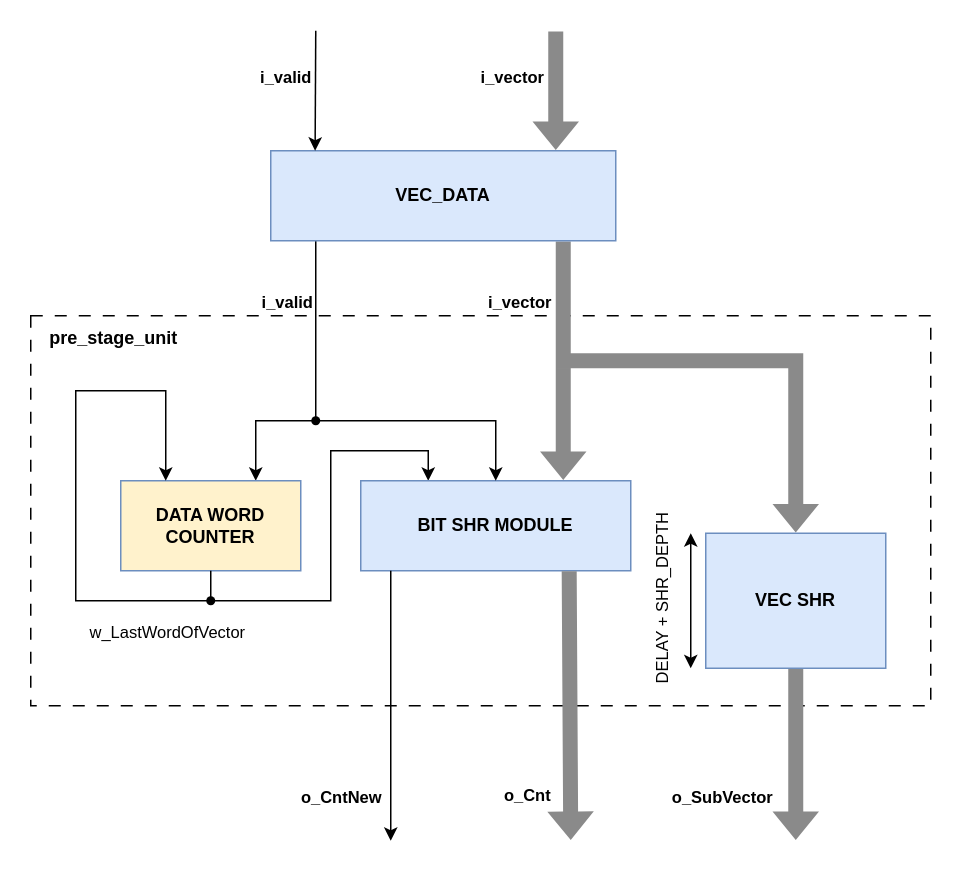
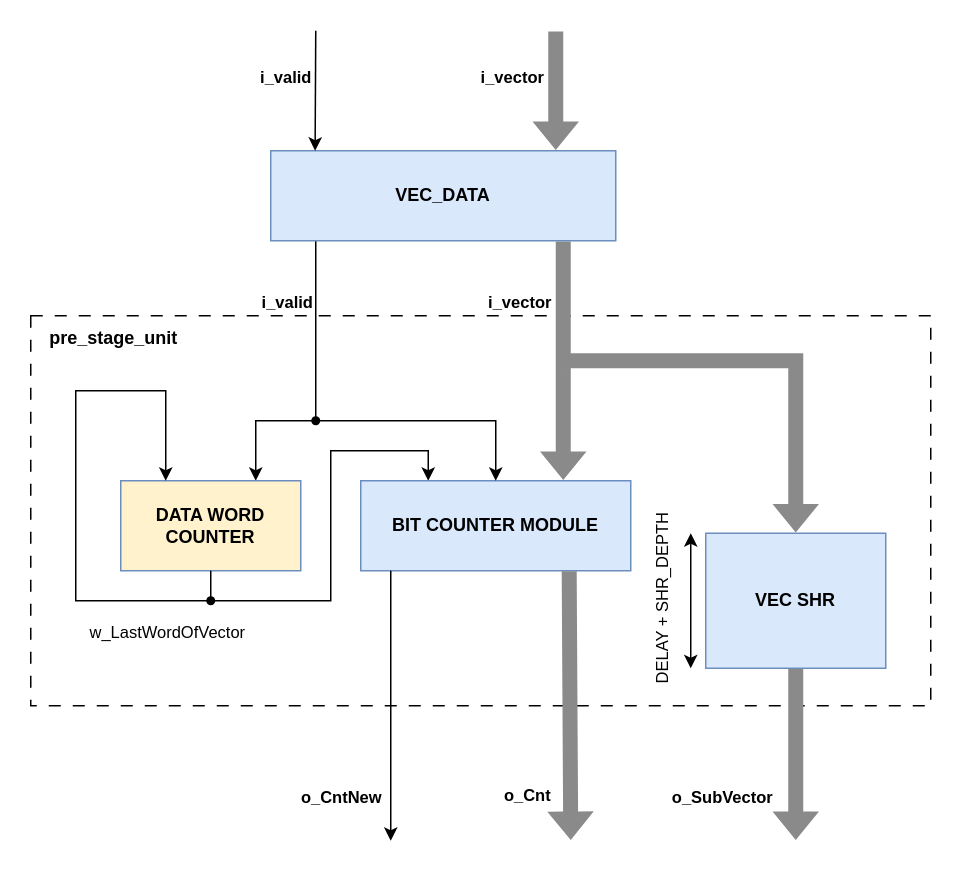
(496, 526) -> (496, 526)
